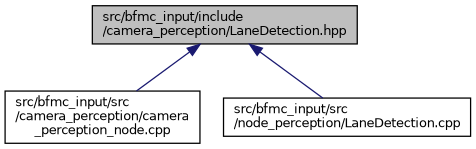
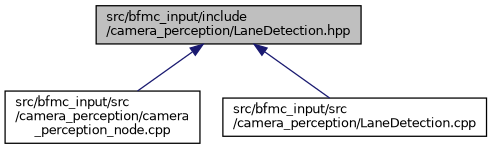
(347, 117) -> (355, 117)
